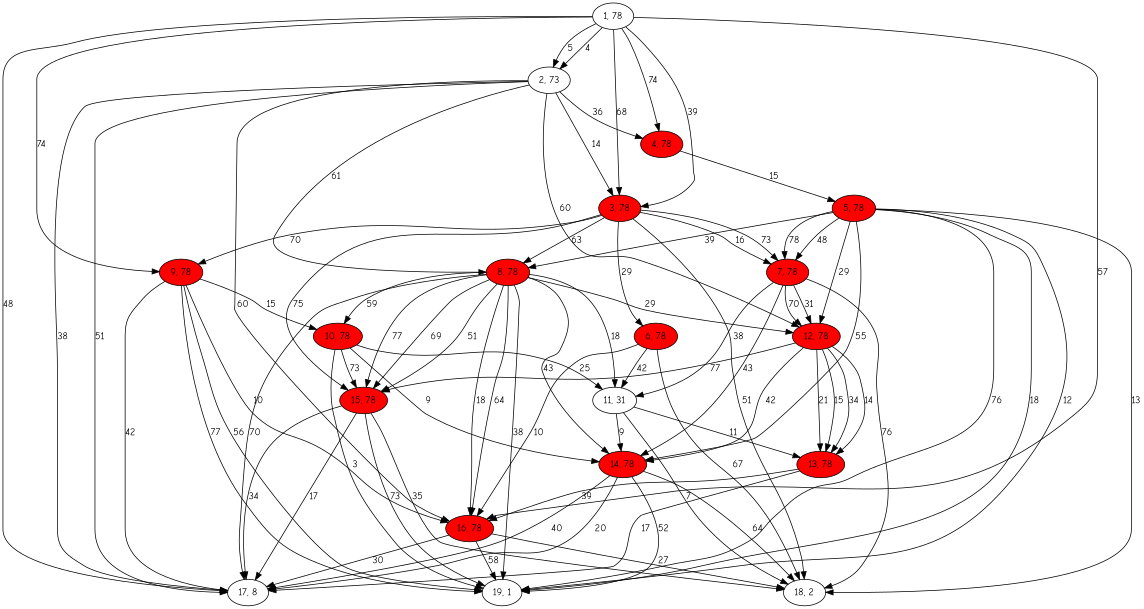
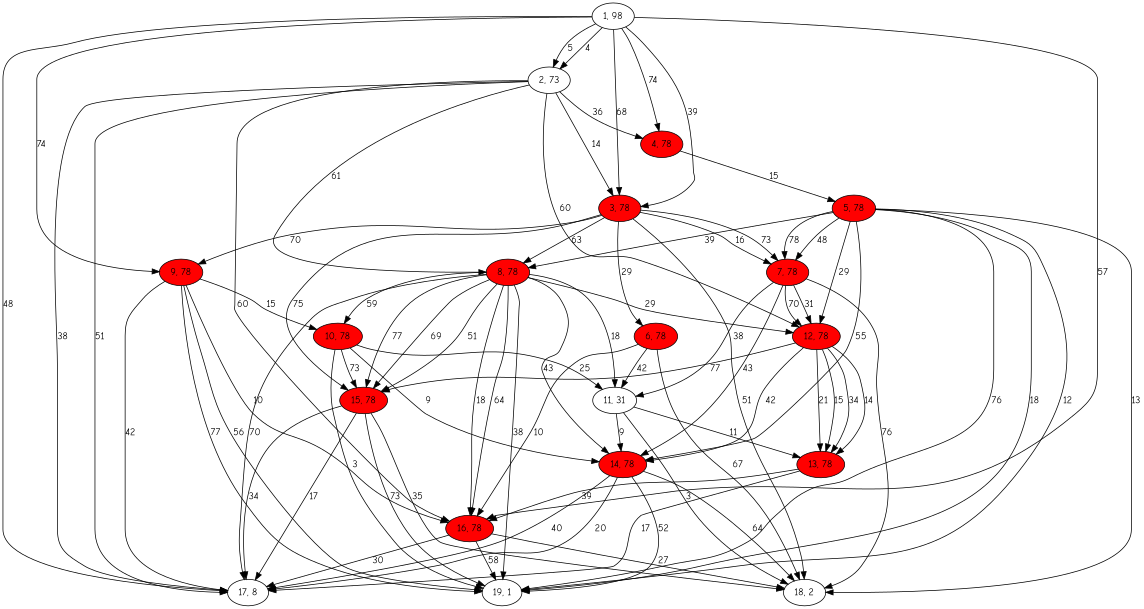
(613, 16) -> (613, 16)
(689, 497) -> (689, 497)
